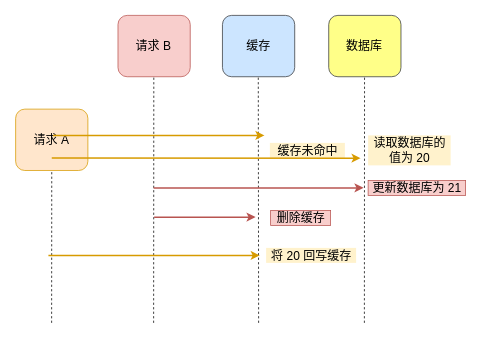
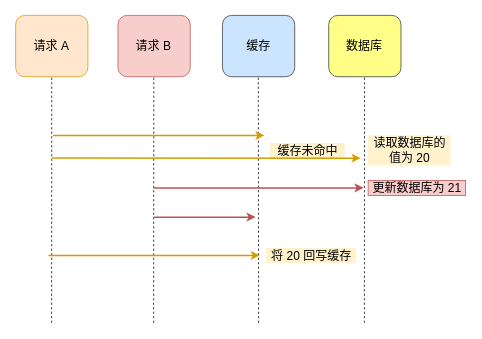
(52, 140) -> (52, 46)
(300, 218) -> none
